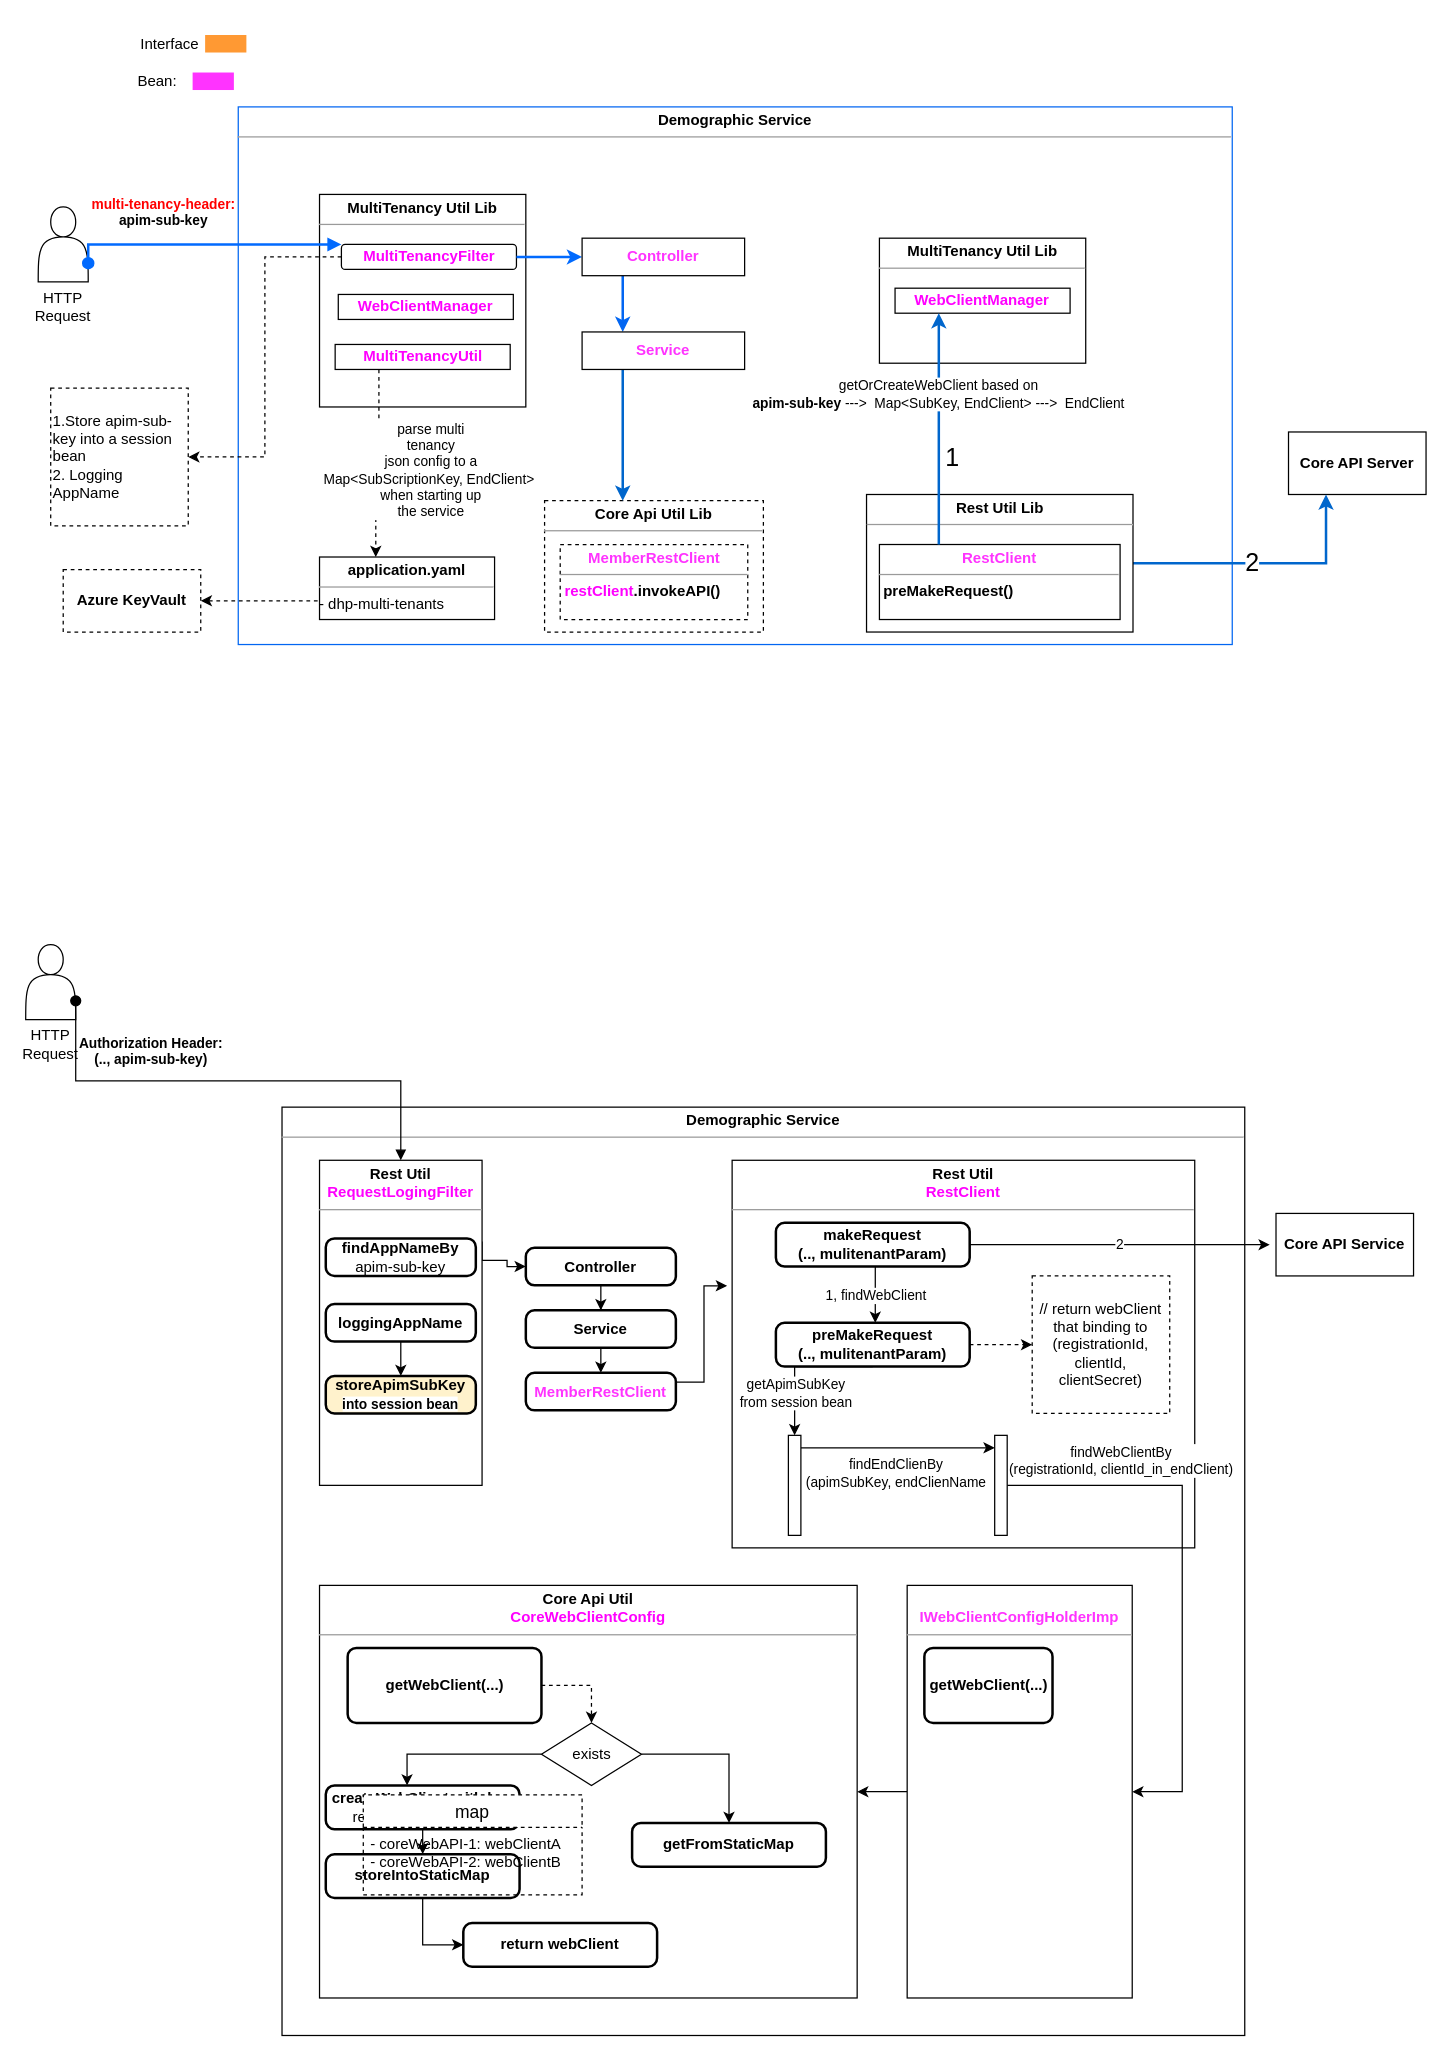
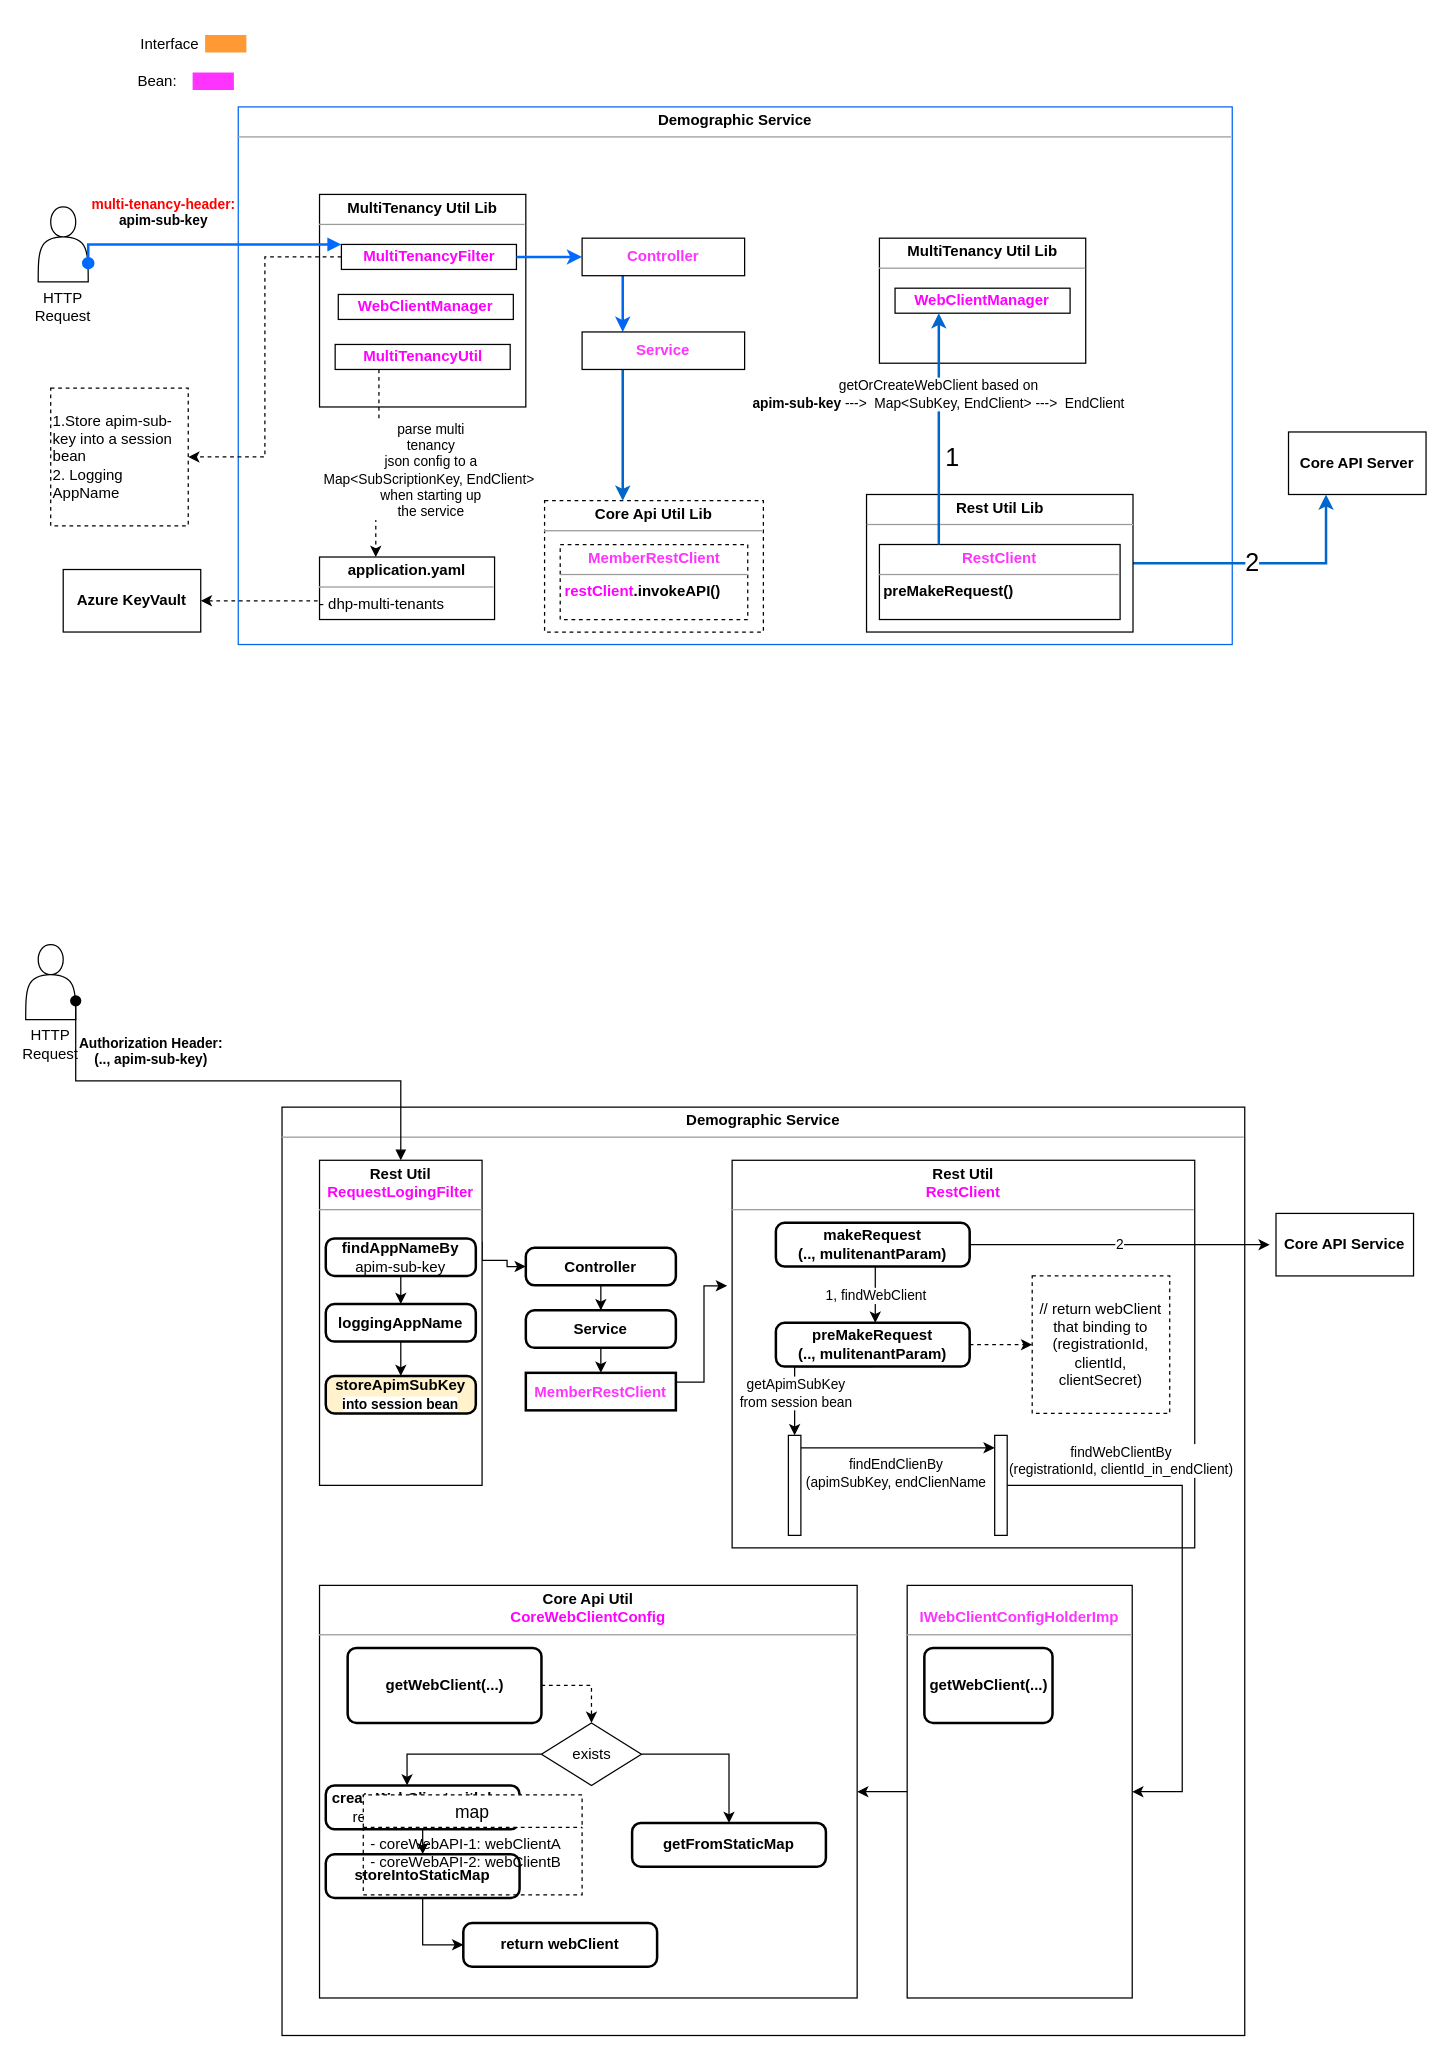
(429, 257) -> (429, 257)
(132, 601) -> (132, 601)
none -> (401, 1294)
(601, 1391) -> (601, 1391)
